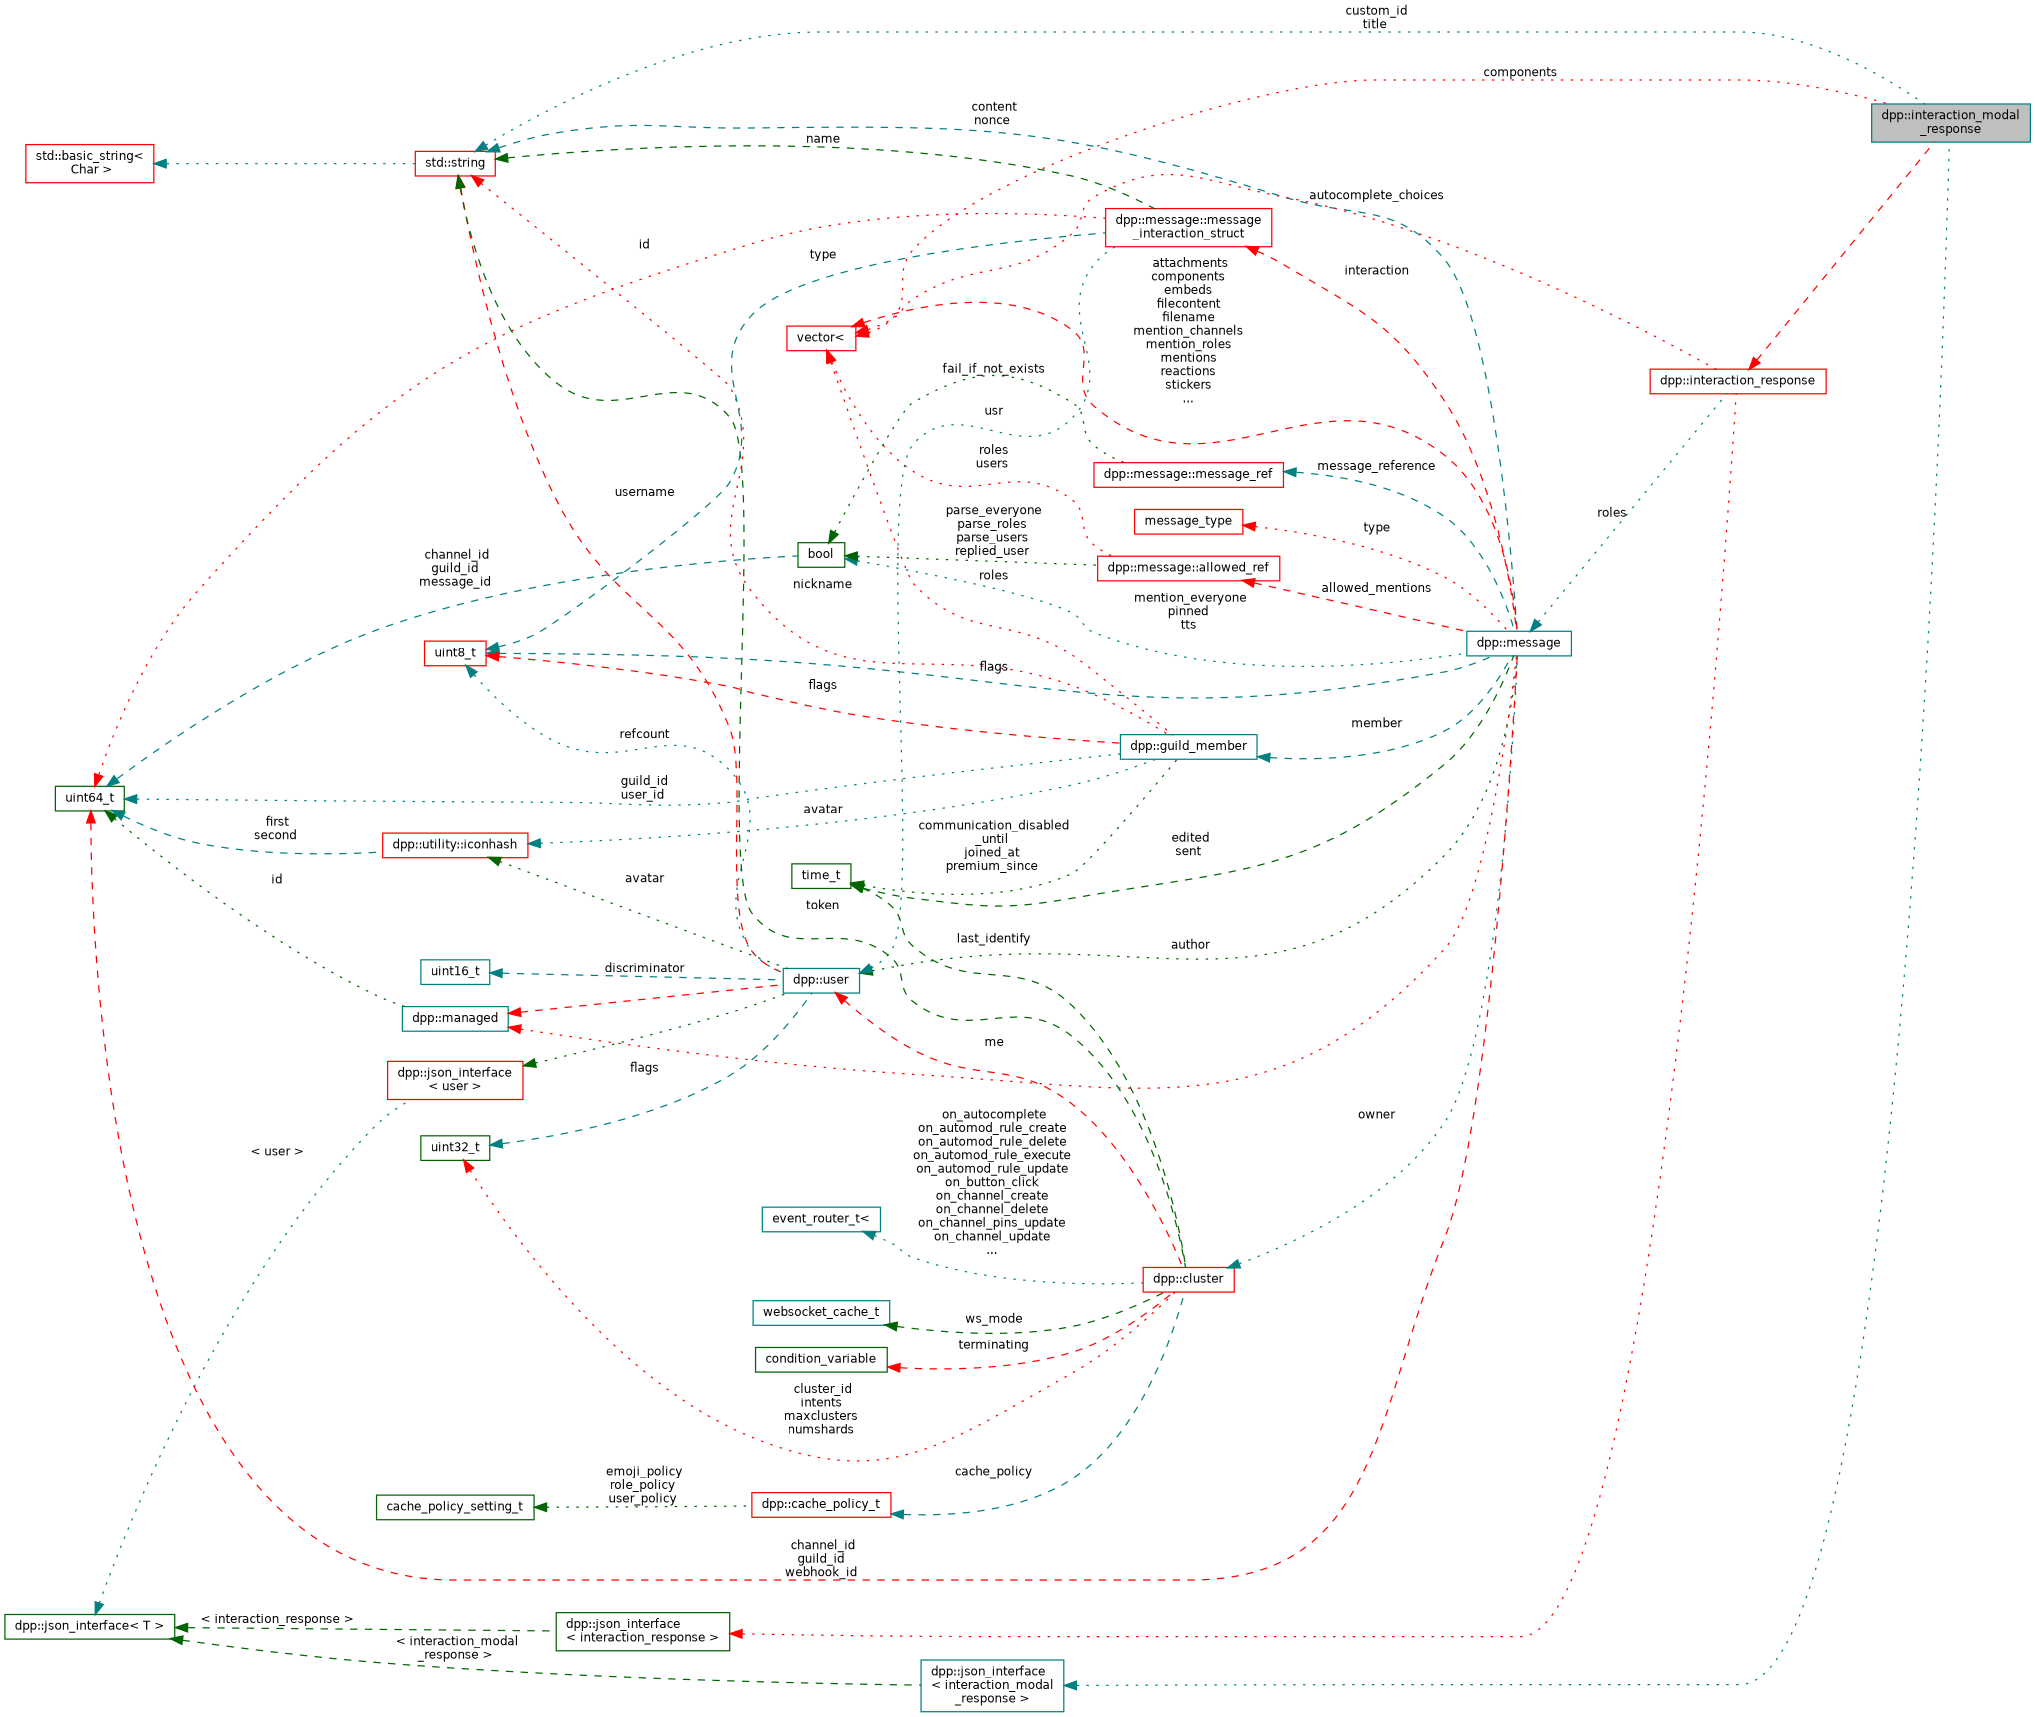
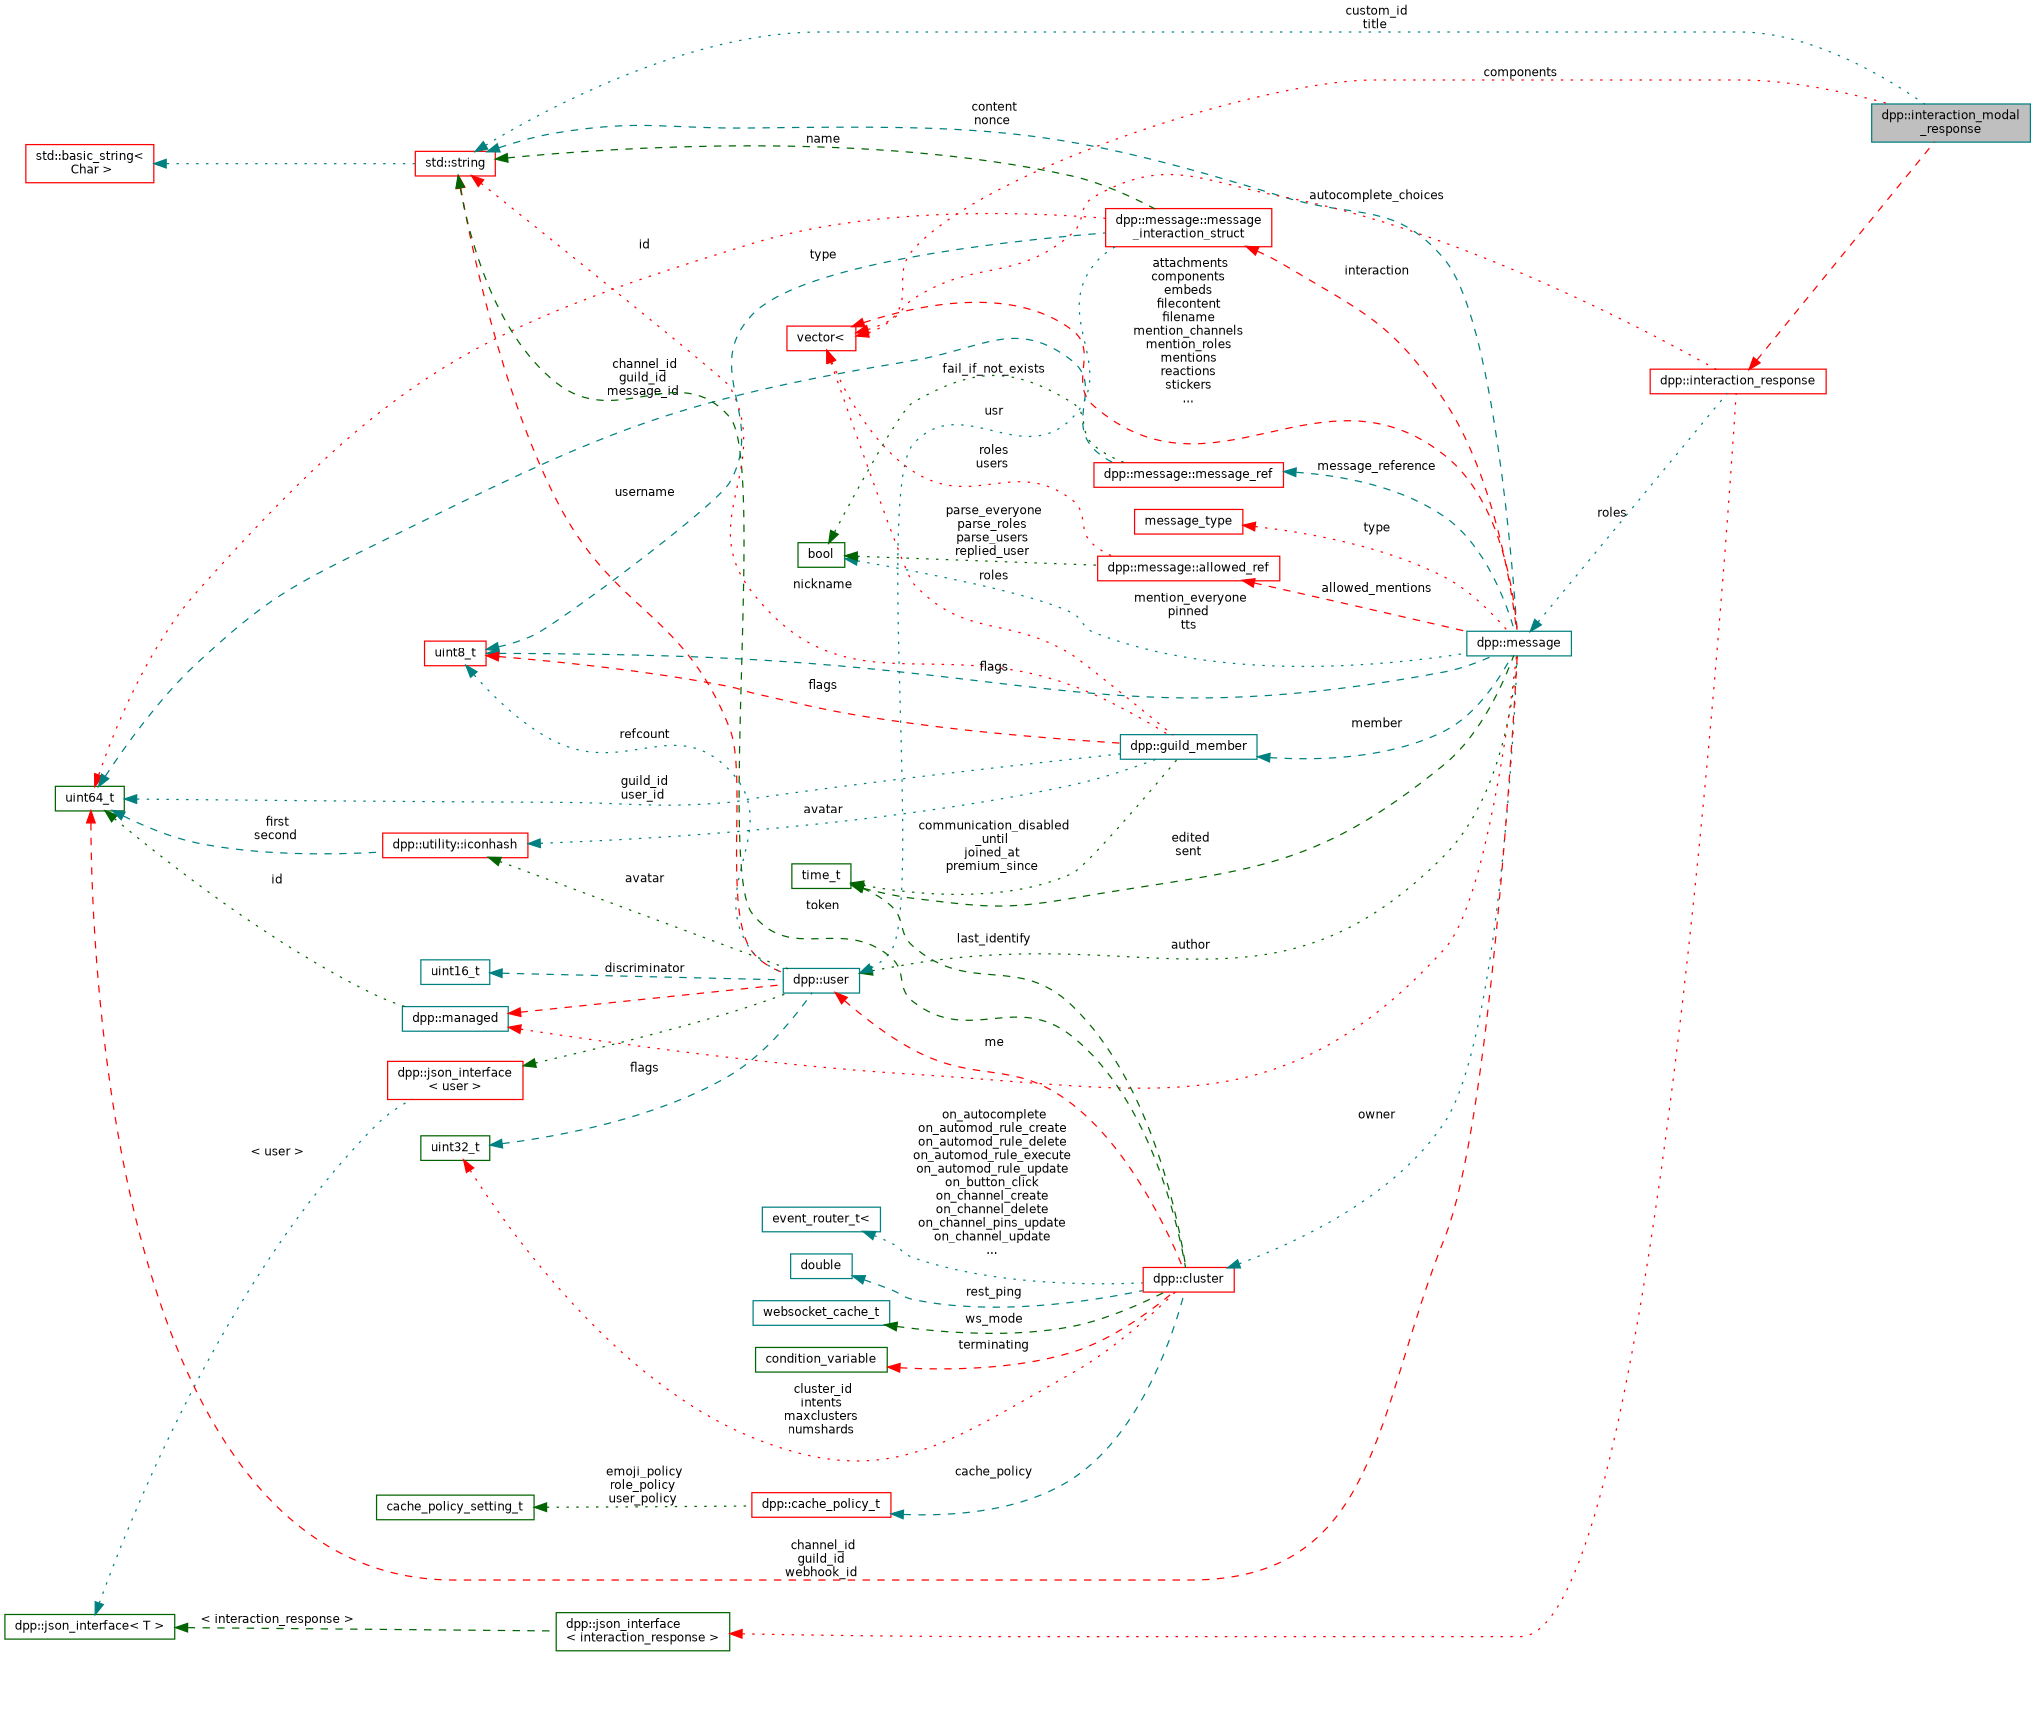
(438, 610) -> (601, 440)
none -> (821, 1266)
(992, 1686) -> none
